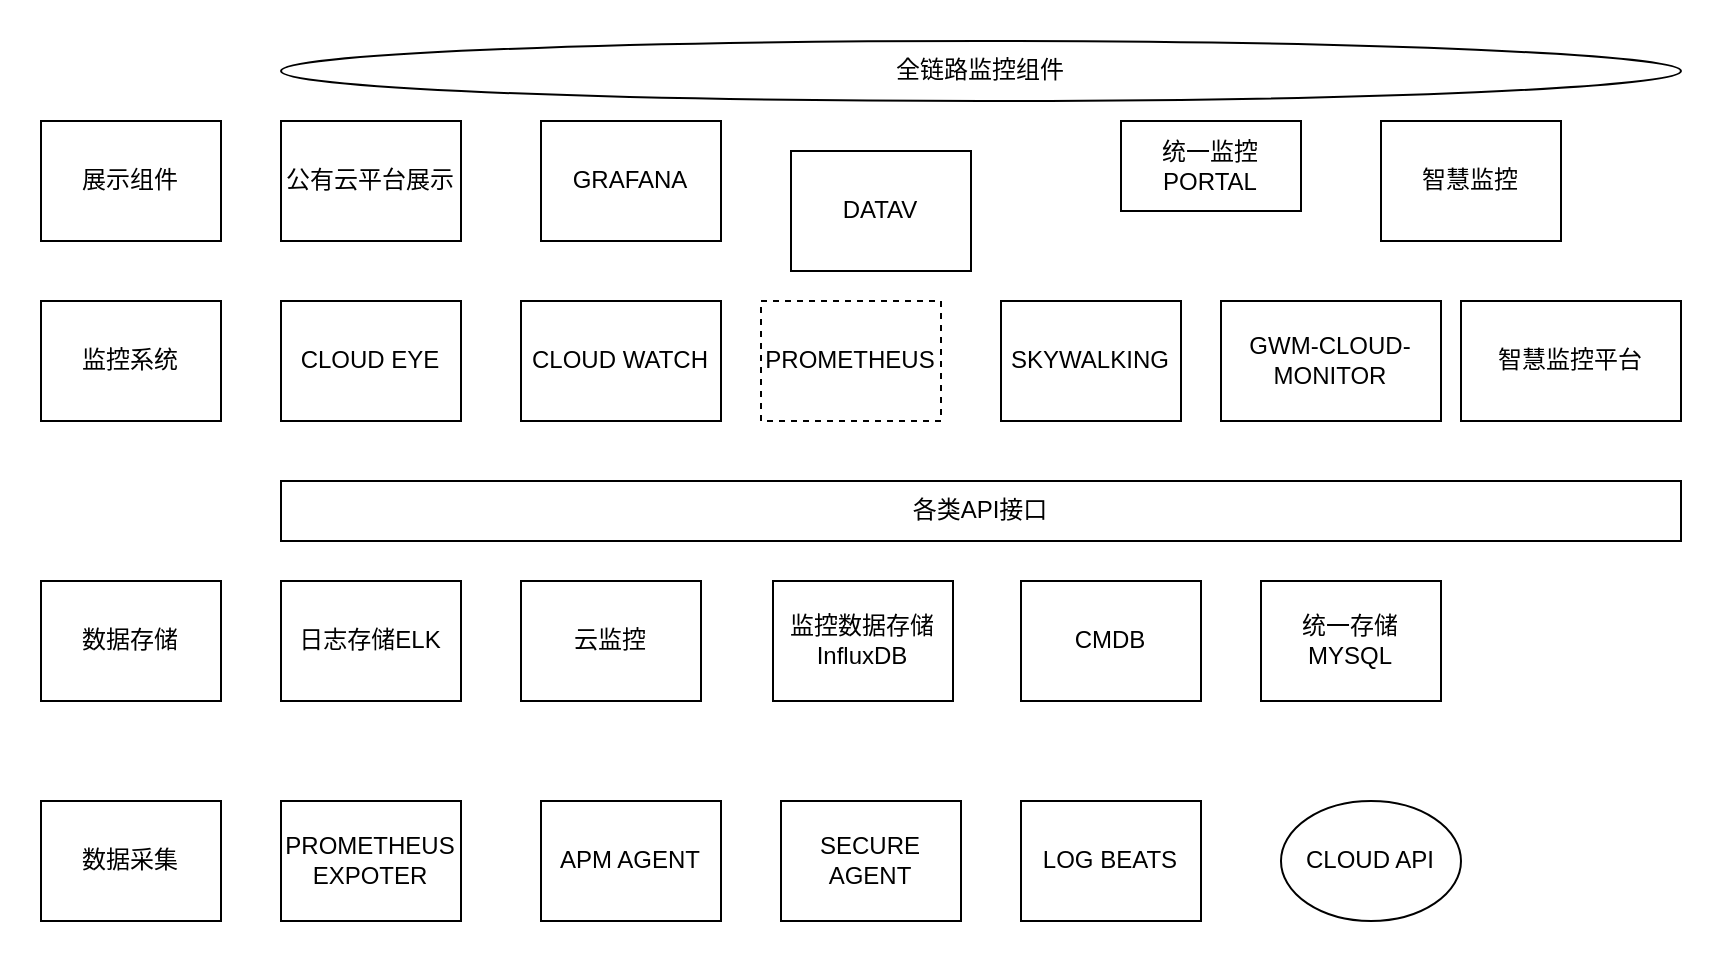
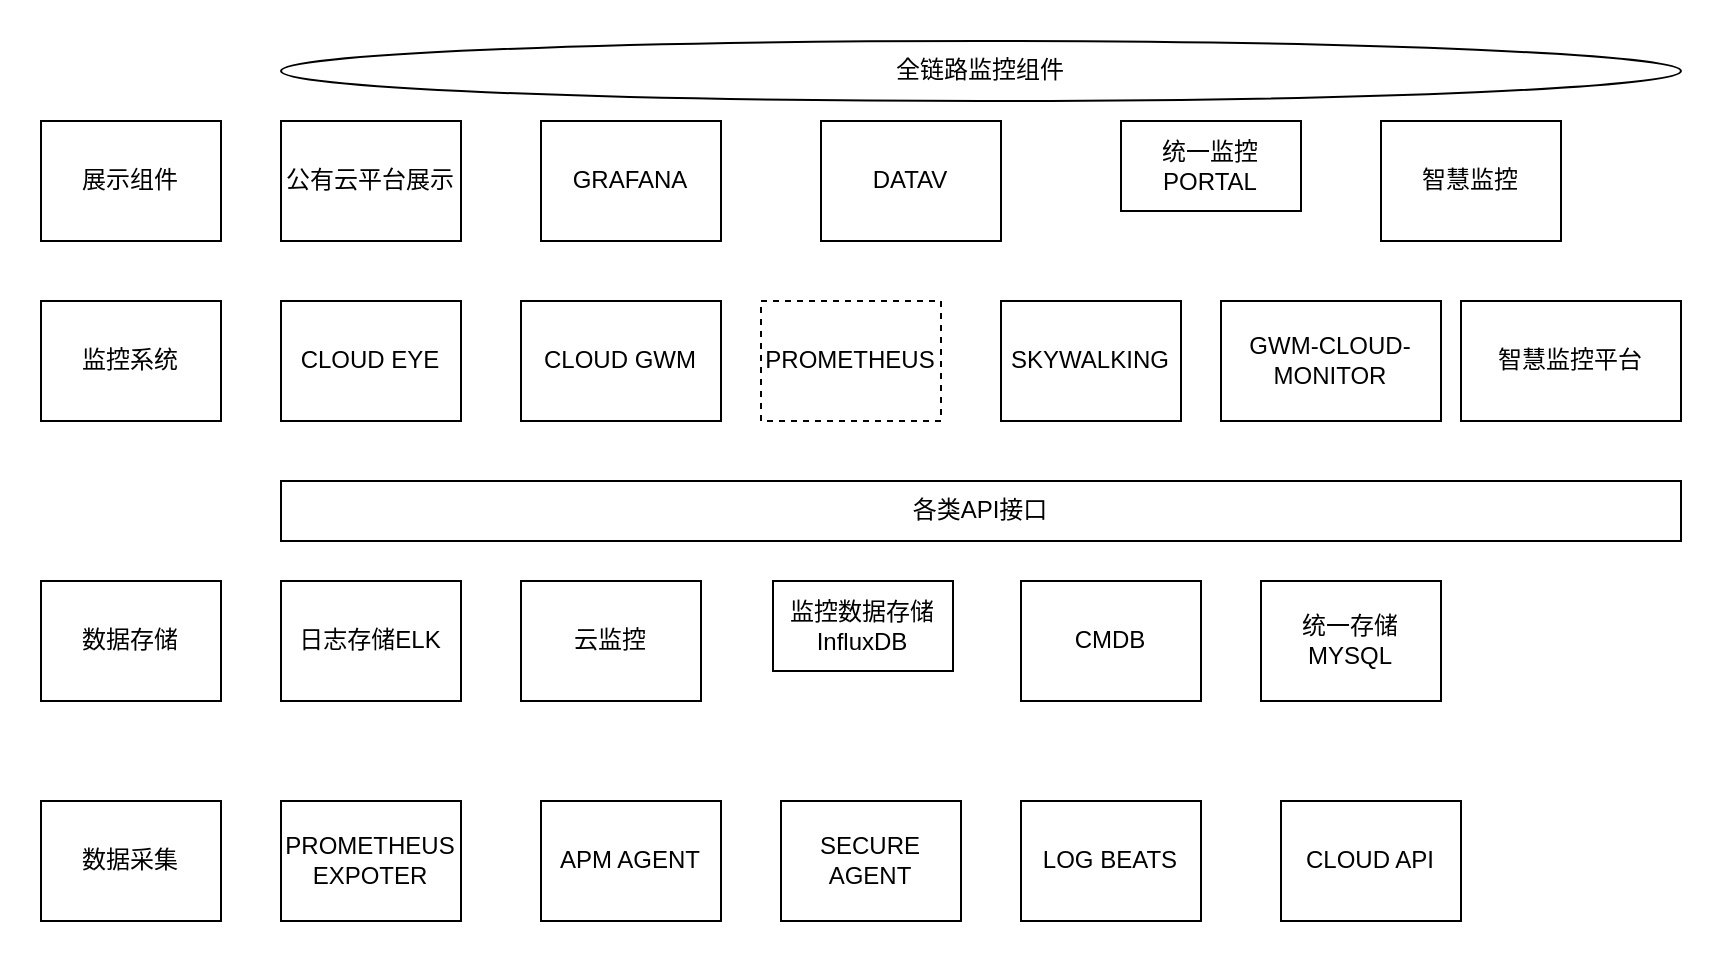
(881, 211) -> (911, 181)
(621, 361) -> (621, 361)
(863, 641) -> (863, 626)
(1371, 861) -> (1371, 861)
